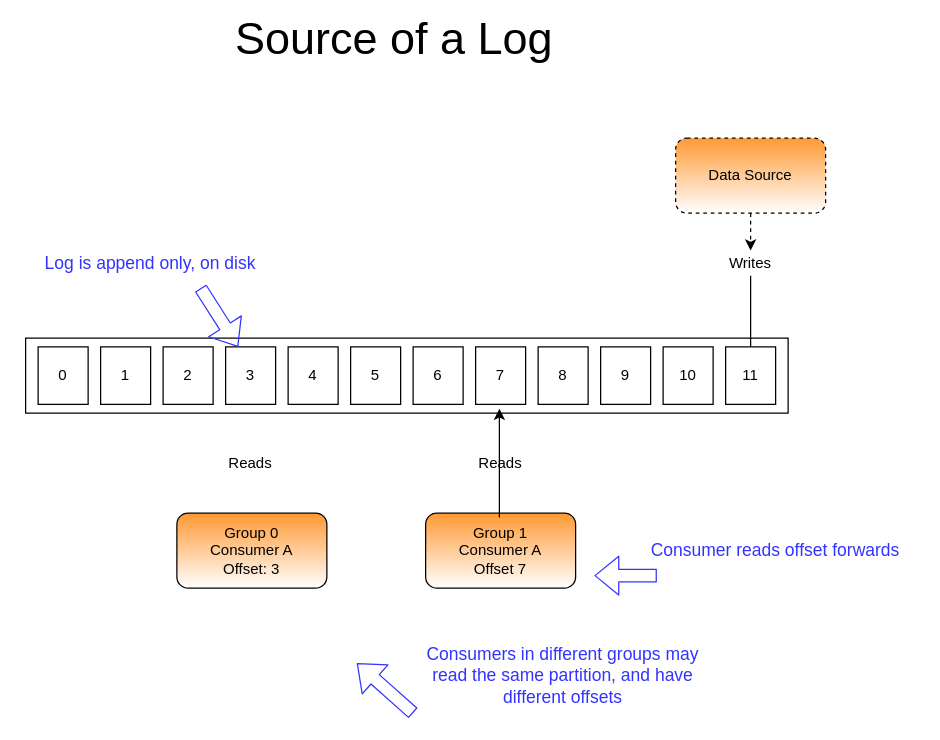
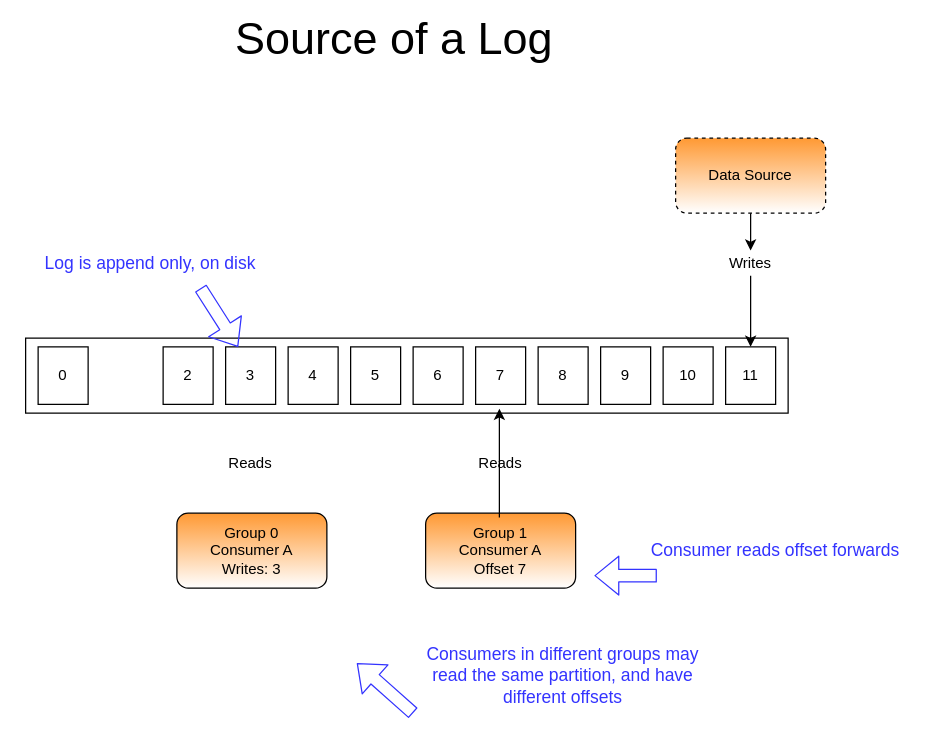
(751, 228) -> (751, 228)
(751, 341) -> (751, 338)
(126, 376) -> none
(252, 551) -> (252, 551)
